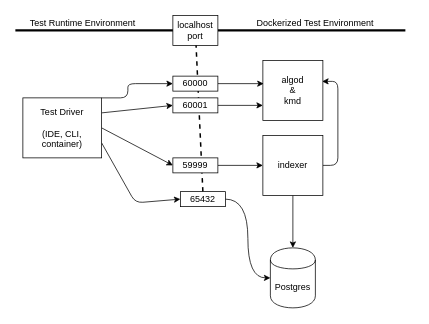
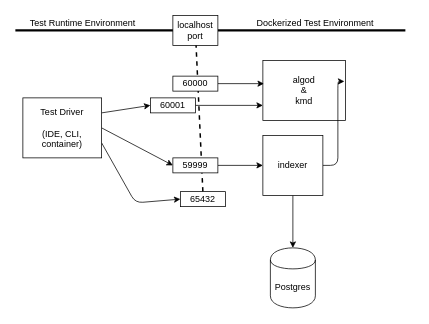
(139, 84) -> none
(293, 90) -> (304, 90)
(195, 105) -> (173, 105)
(248, 236) -> none
